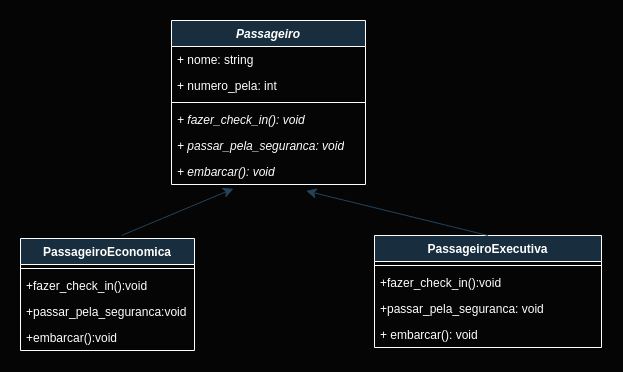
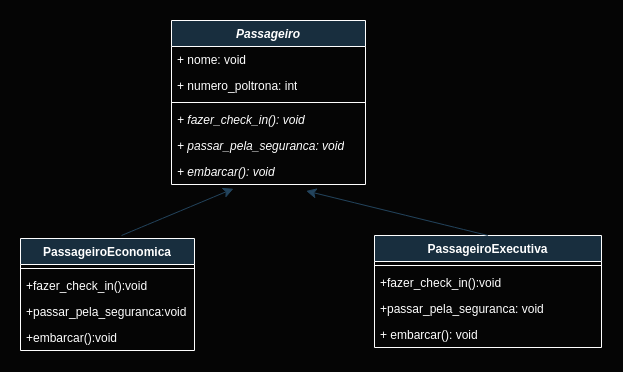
(218, 61) -> (212, 61)
(230, 87) -> (244, 87)
